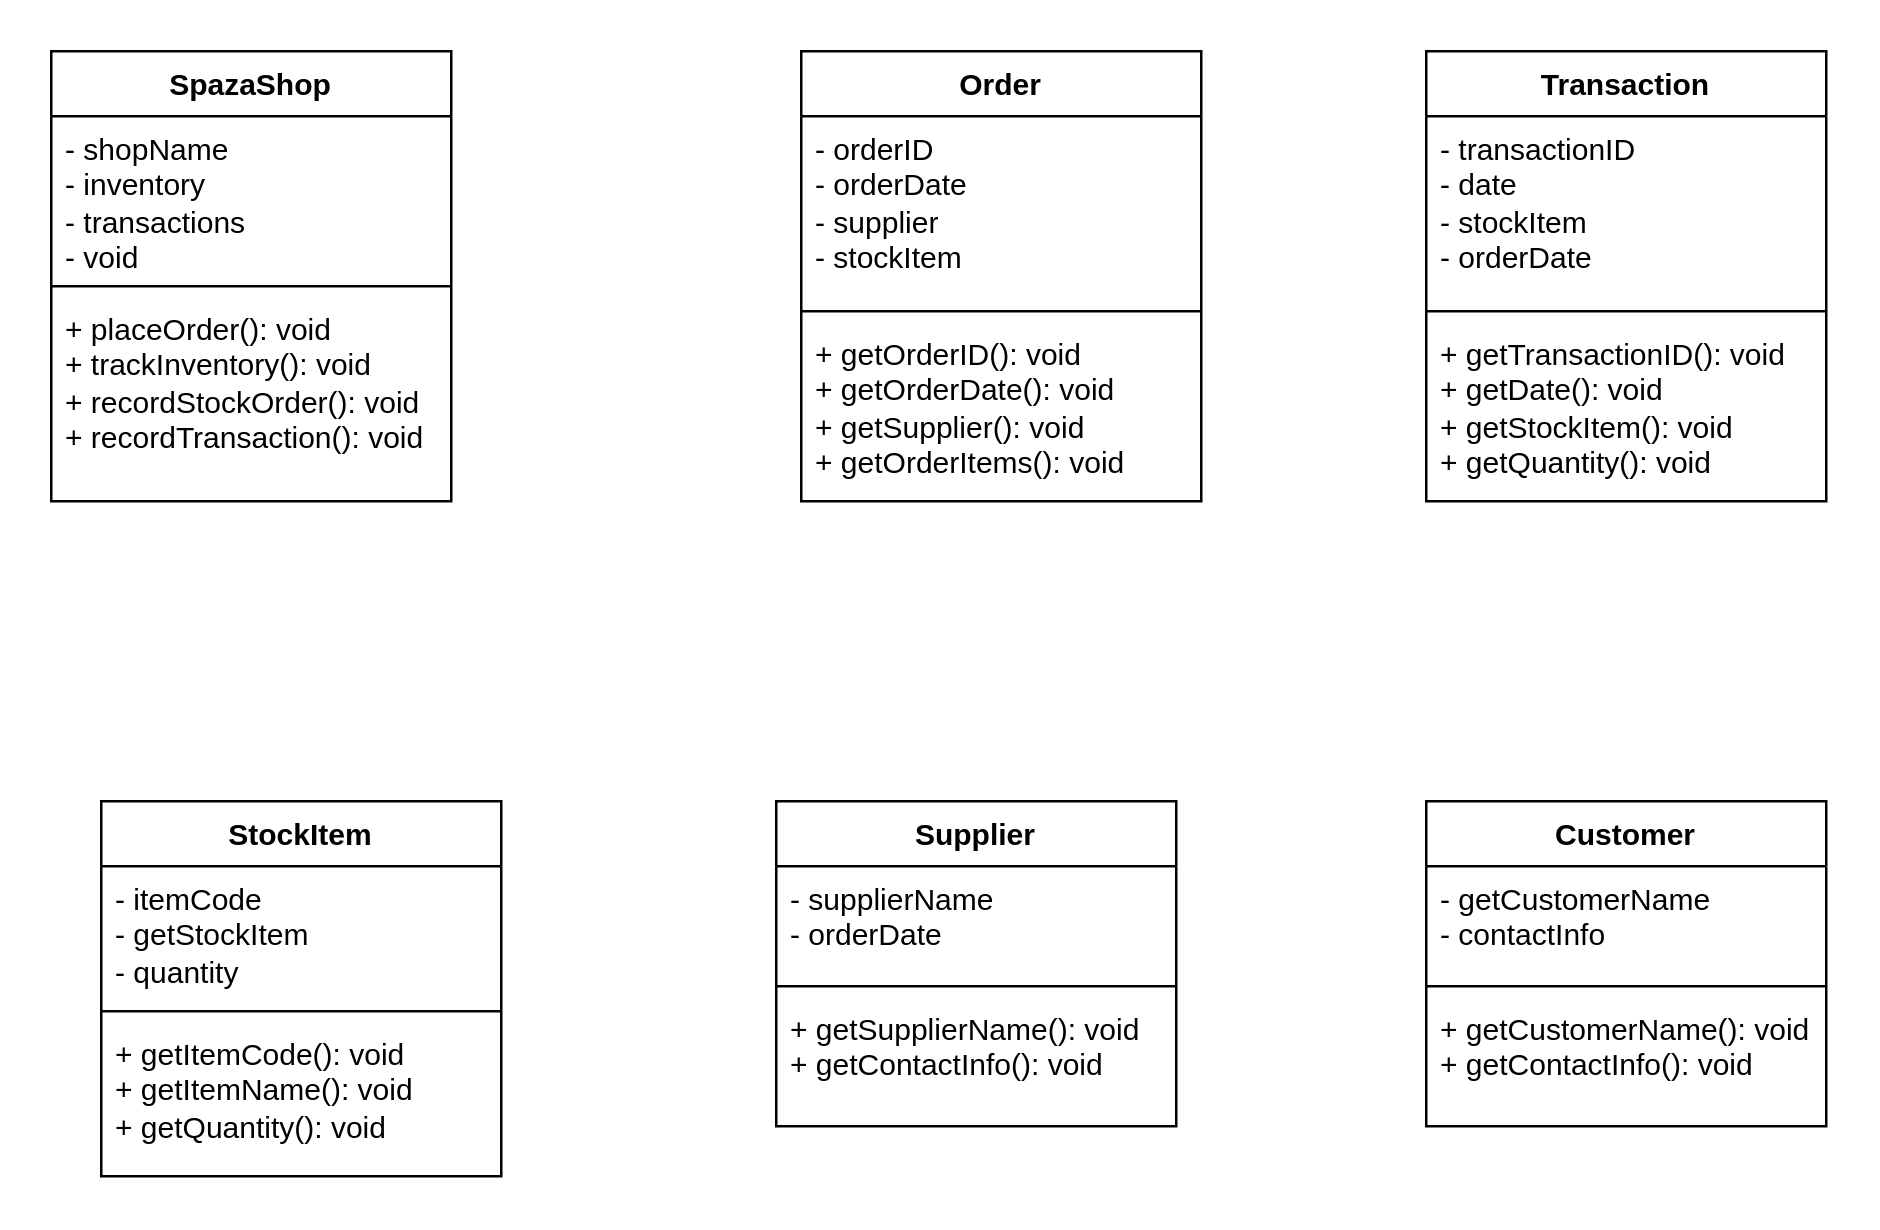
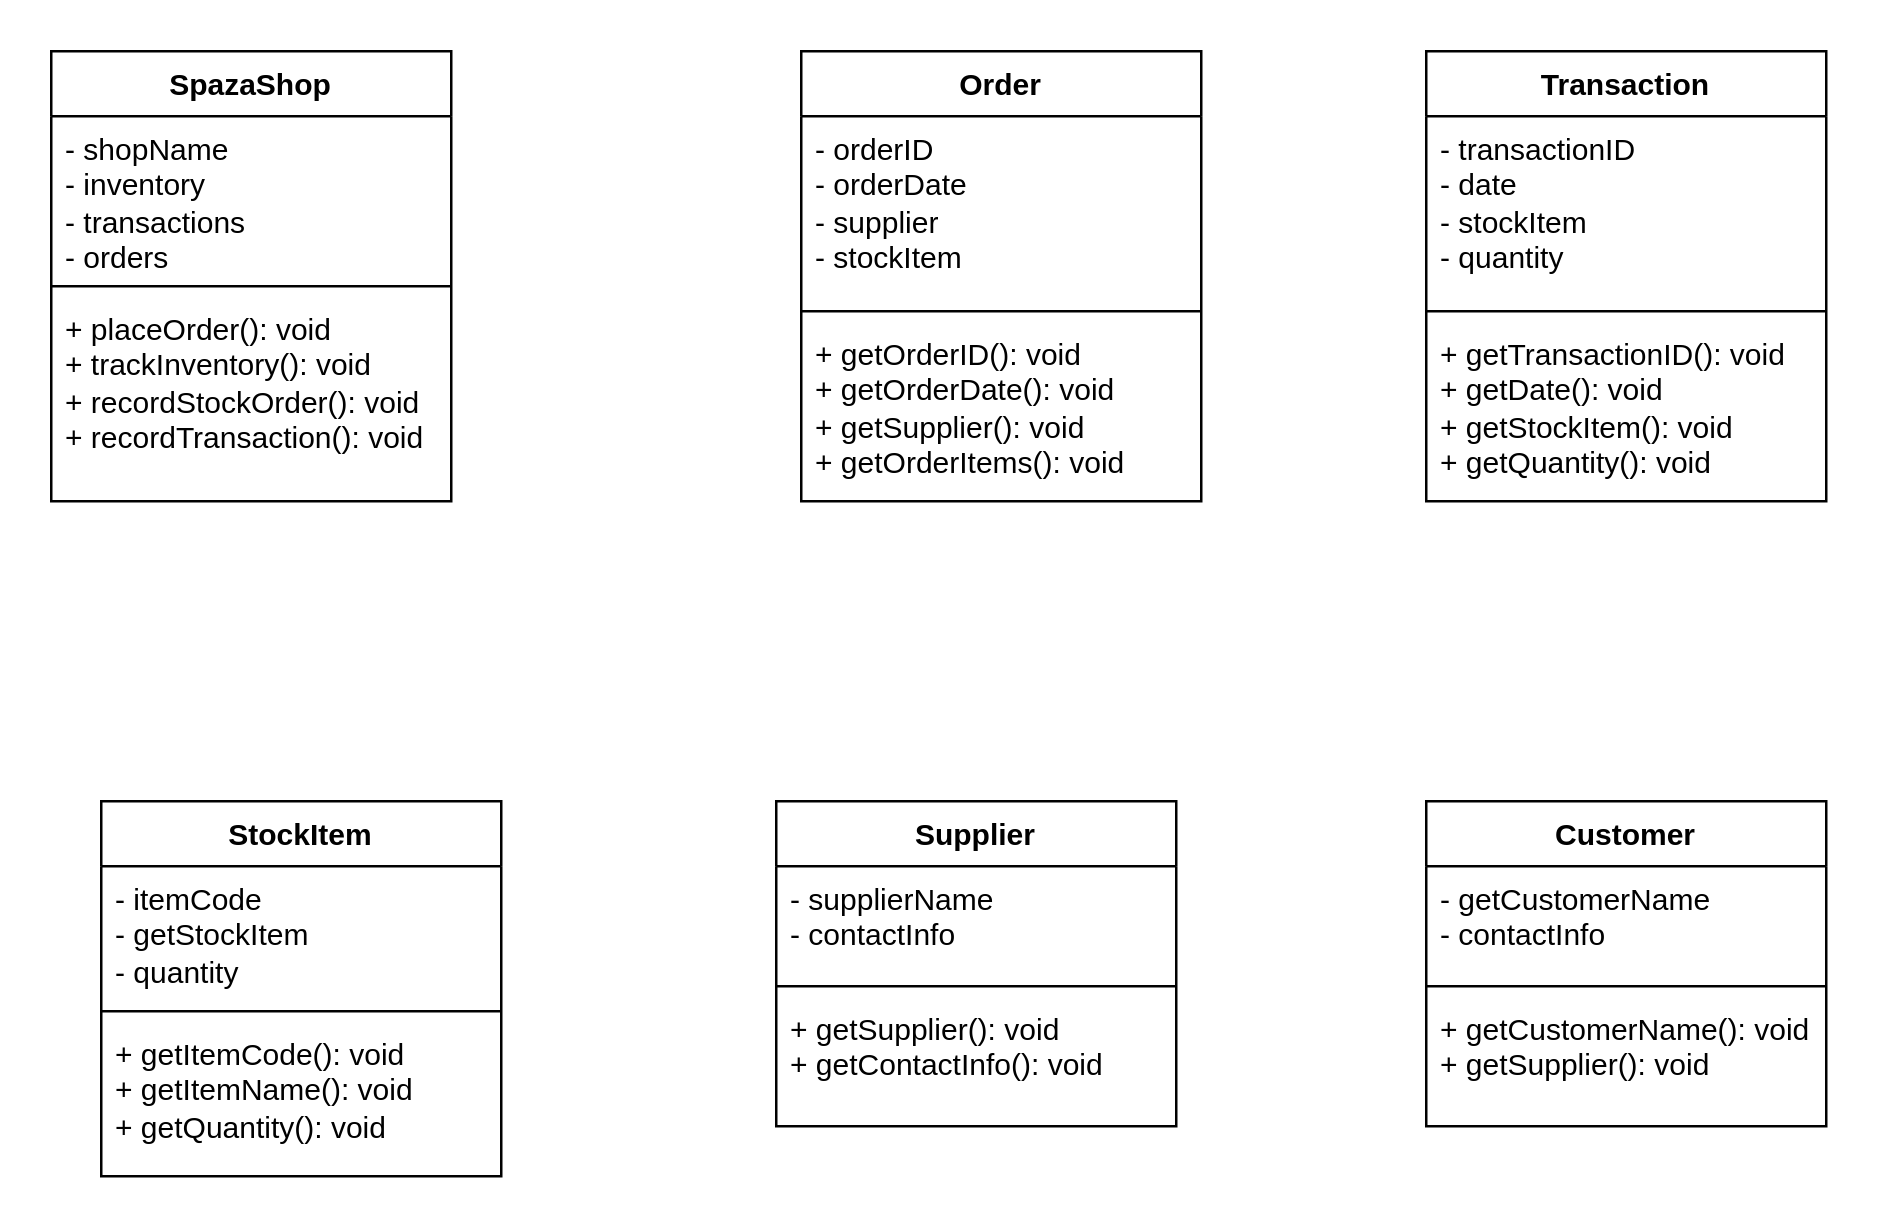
(176, 206) -> (176, 206)
(1559, 206) -> (1559, 206)
(897, 920) -> (897, 920)
(978, 1050) -> (977, 1050)
(1629, 1068) -> (1629, 1068)
